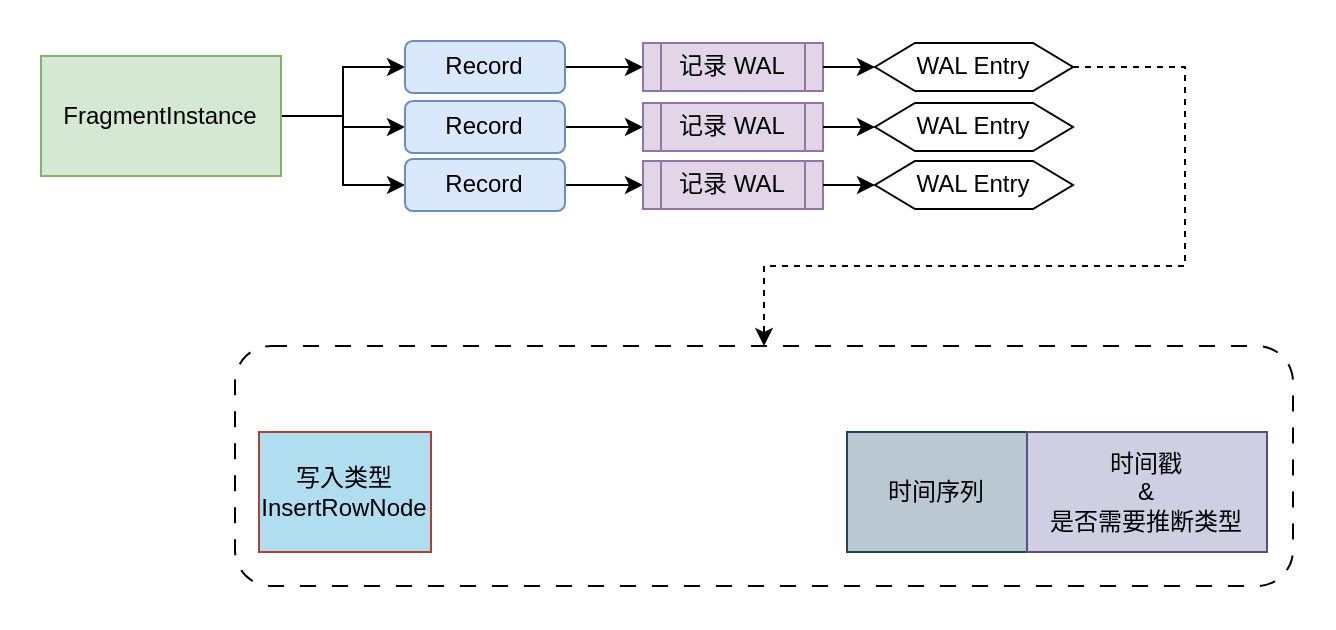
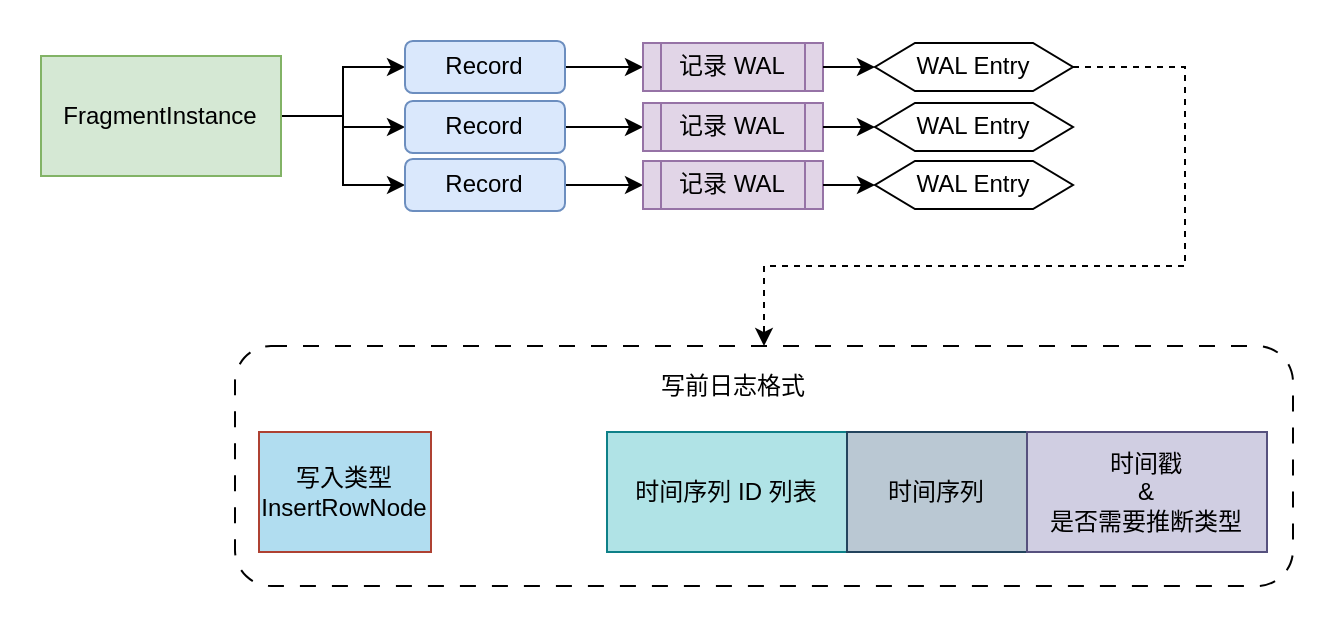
none -> (733, 386)
none -> (727, 492)
